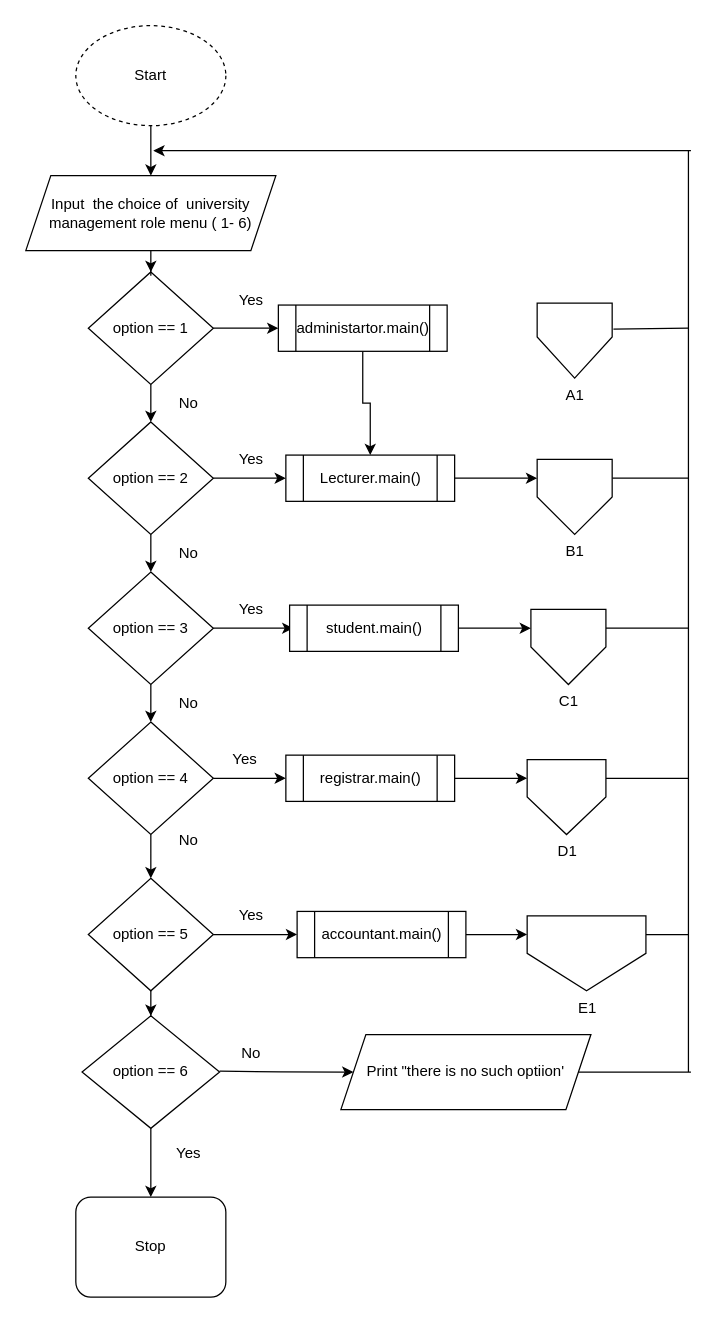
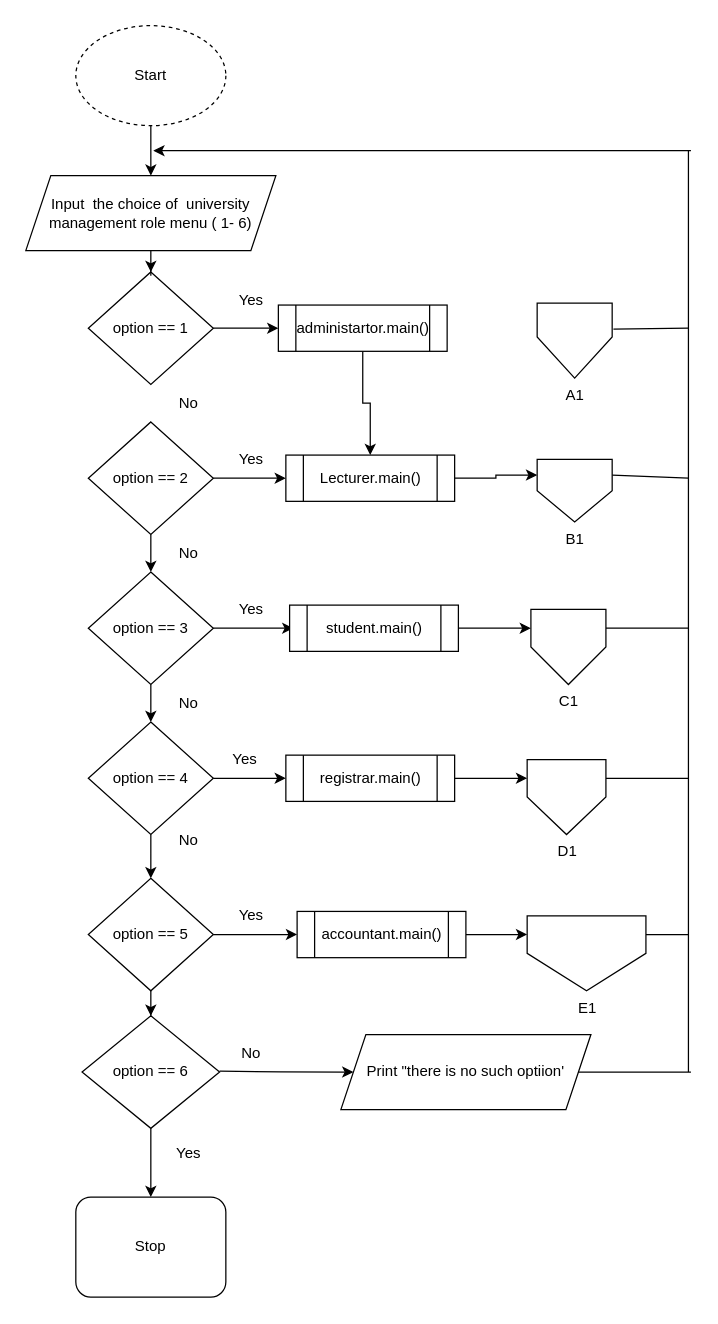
(151, 407) -> none
(574, 497) -> (574, 491)
